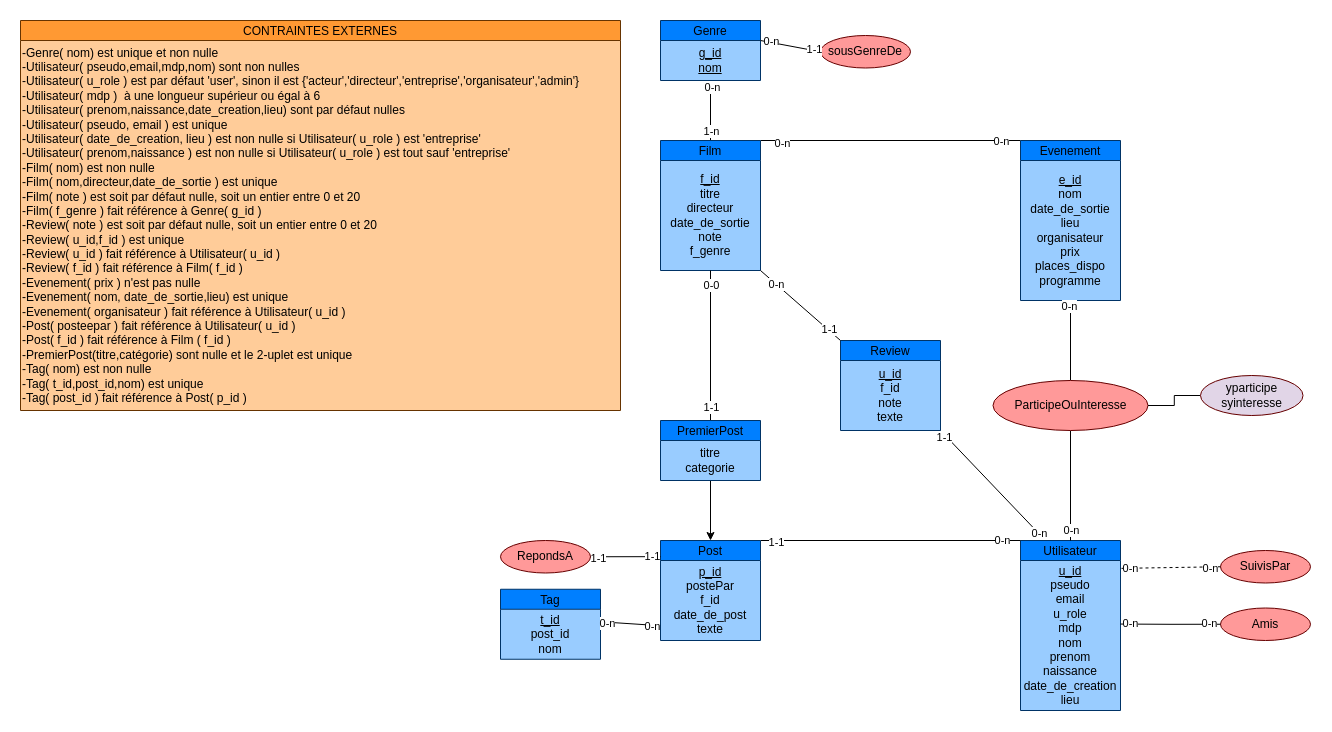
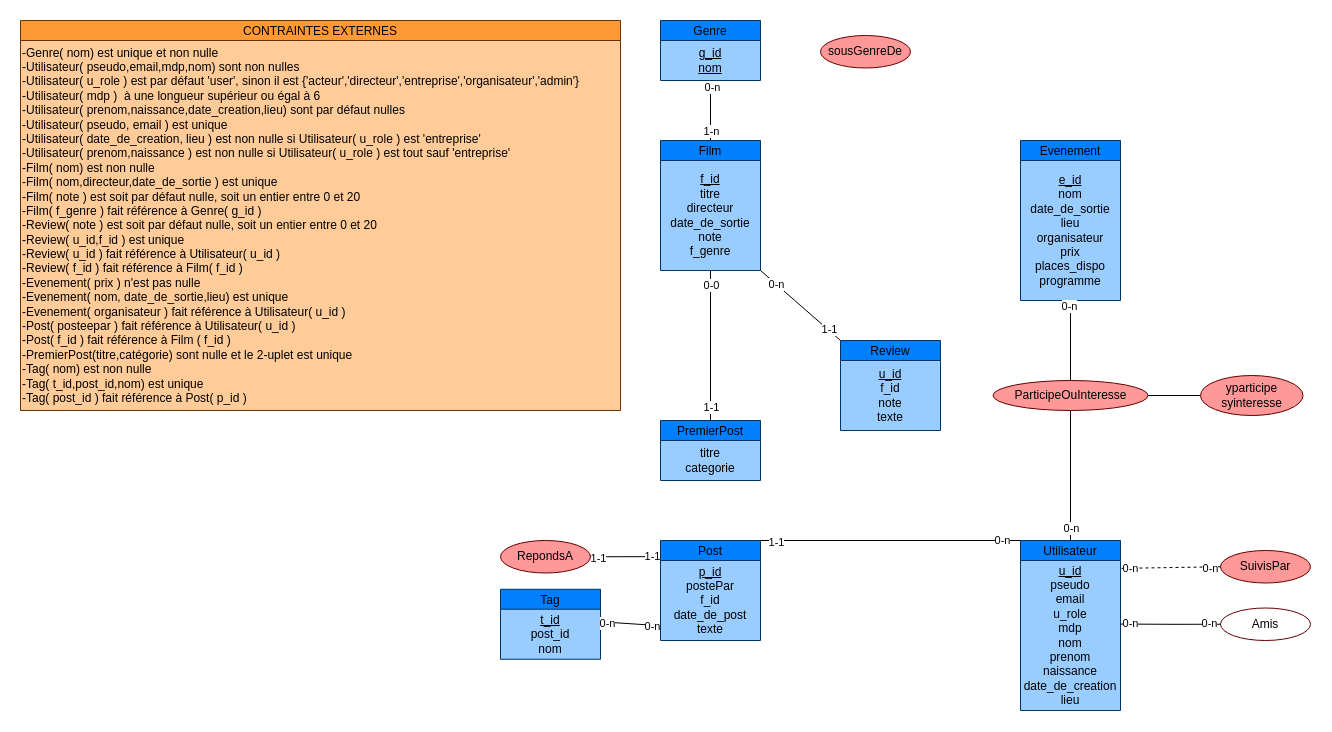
(791, 46) -> none
(891, 141) -> none
(1252, 396) -> (1252, 396)
(1071, 406) -> (1071, 396)
(992, 485) -> none
(711, 507) -> none
(1266, 624) -> (1266, 624)
